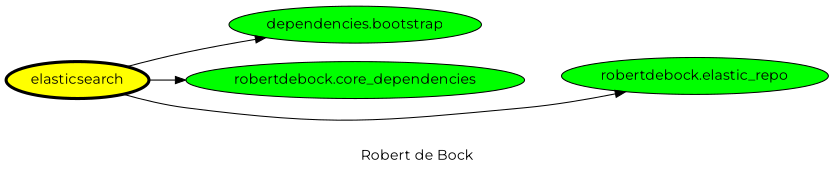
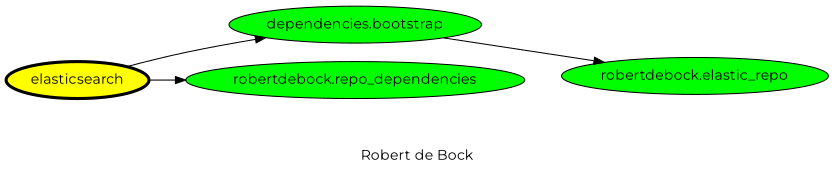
(355, 80) -> (355, 80)
(369, 120) -> (519, 49)
